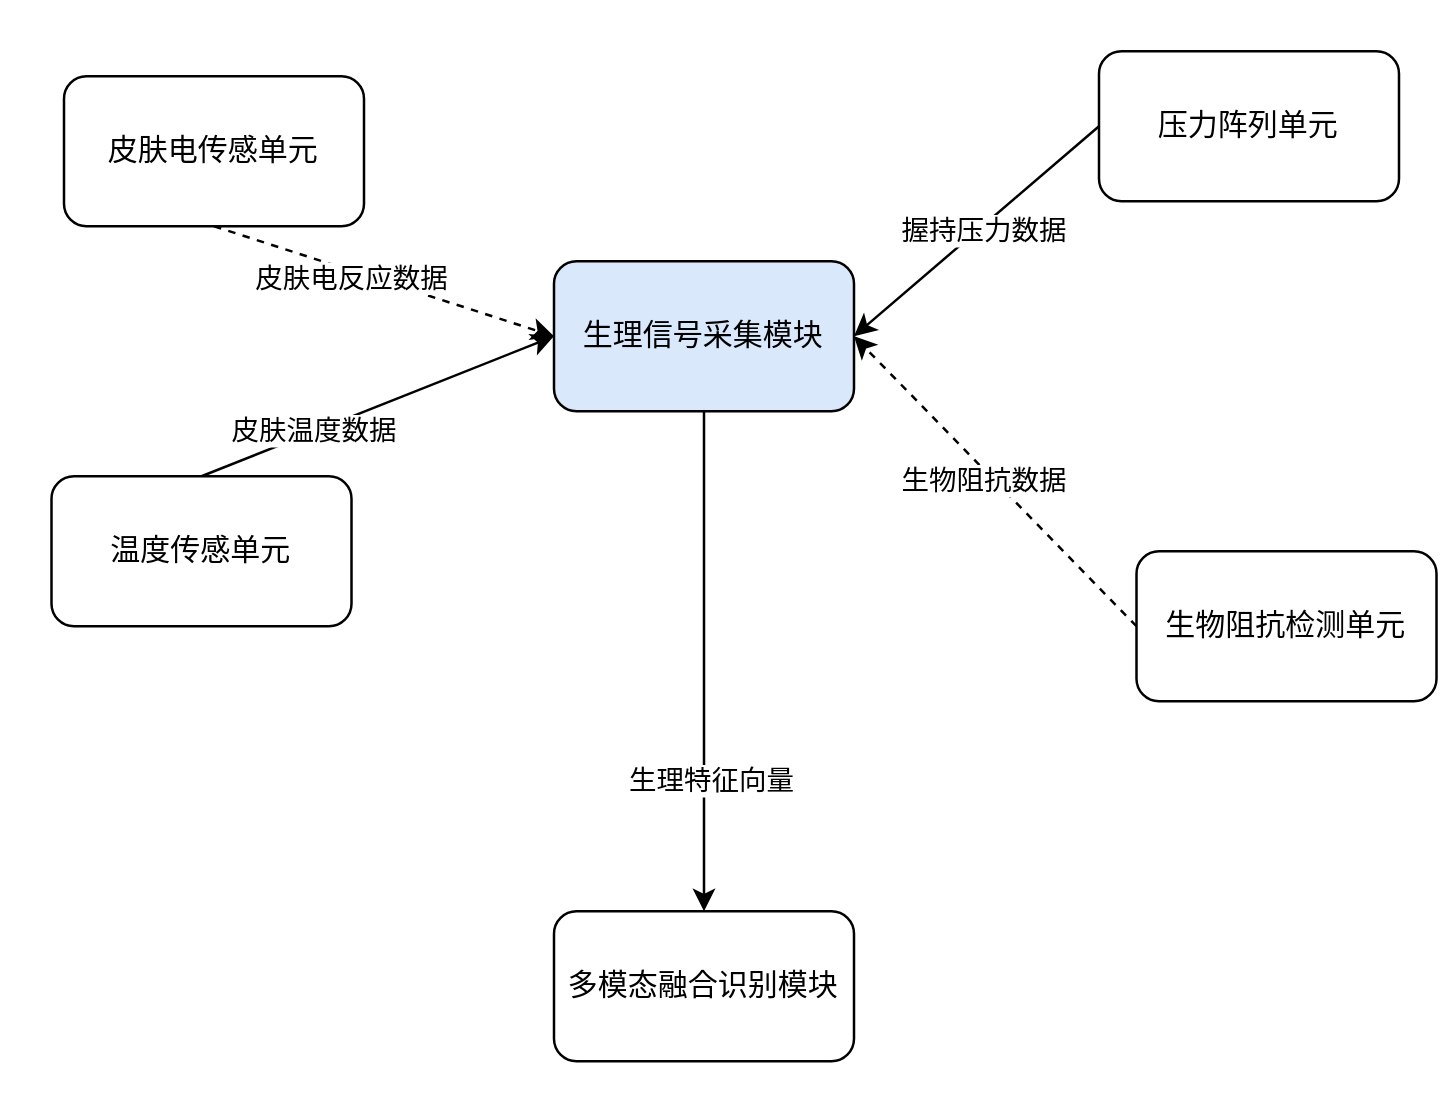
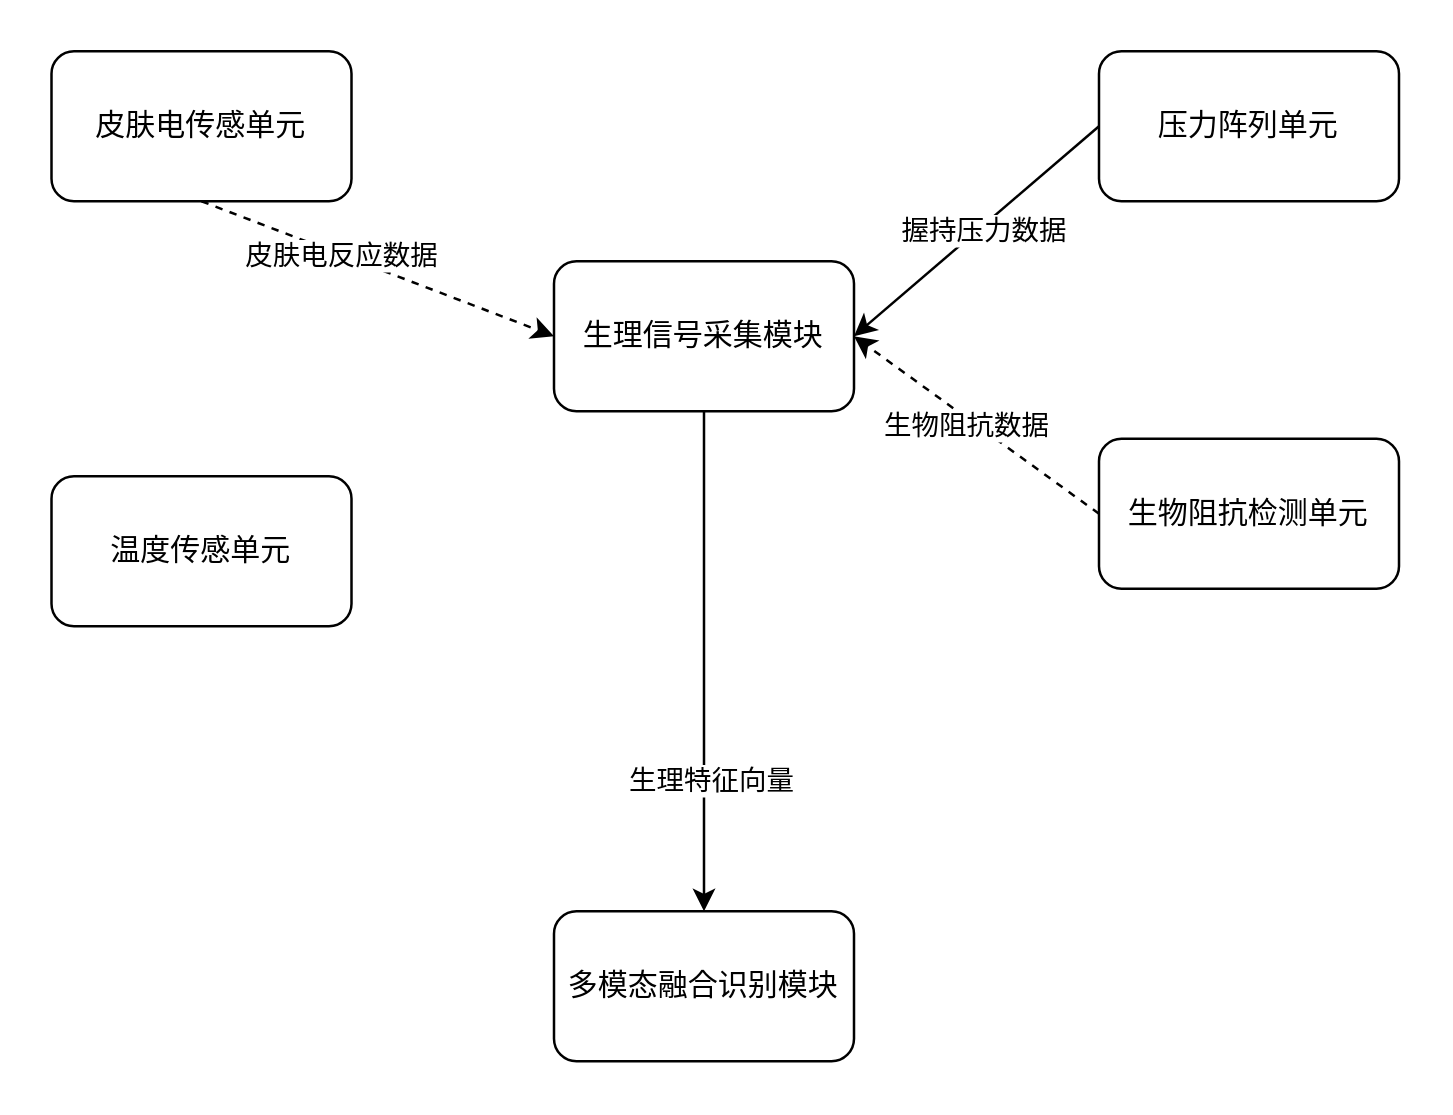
(214, 151) -> (201, 126)
(704, 336) -> (704, 336)
(411, 393) -> none
(1286, 626) -> (1249, 514)
